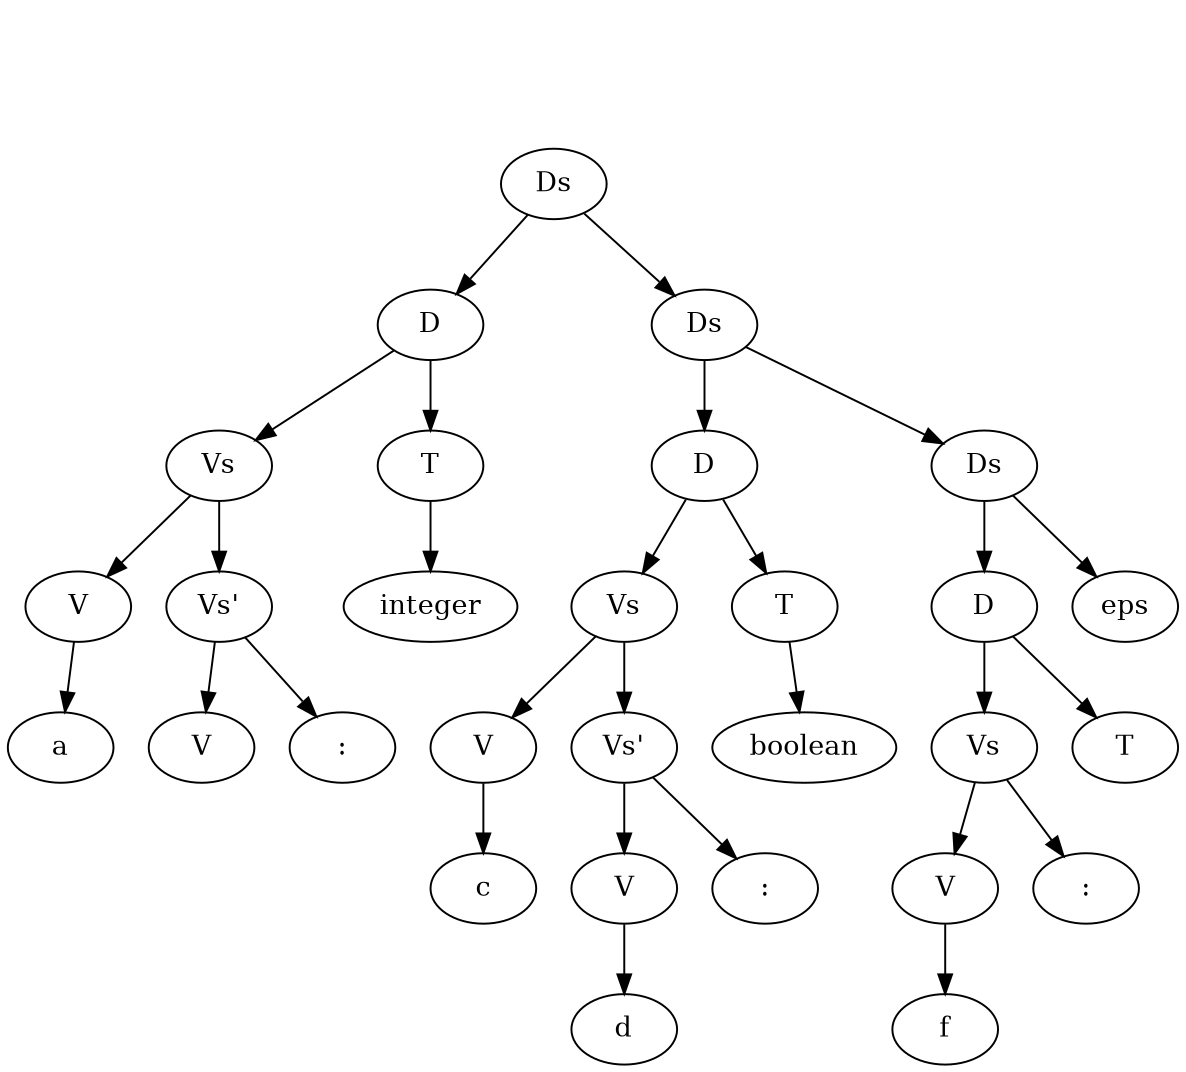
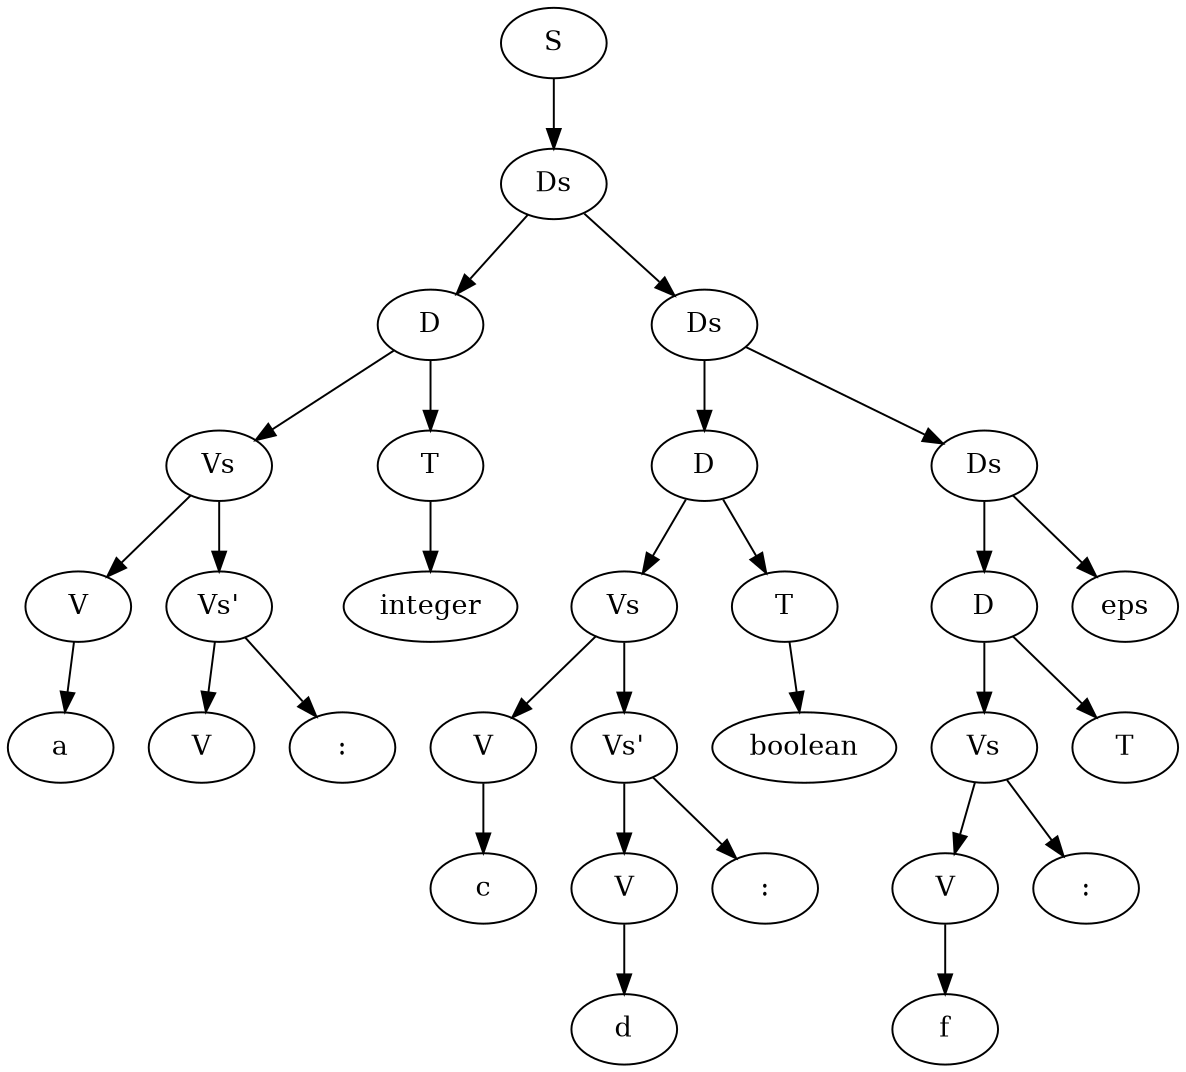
none -> (554, 43)
